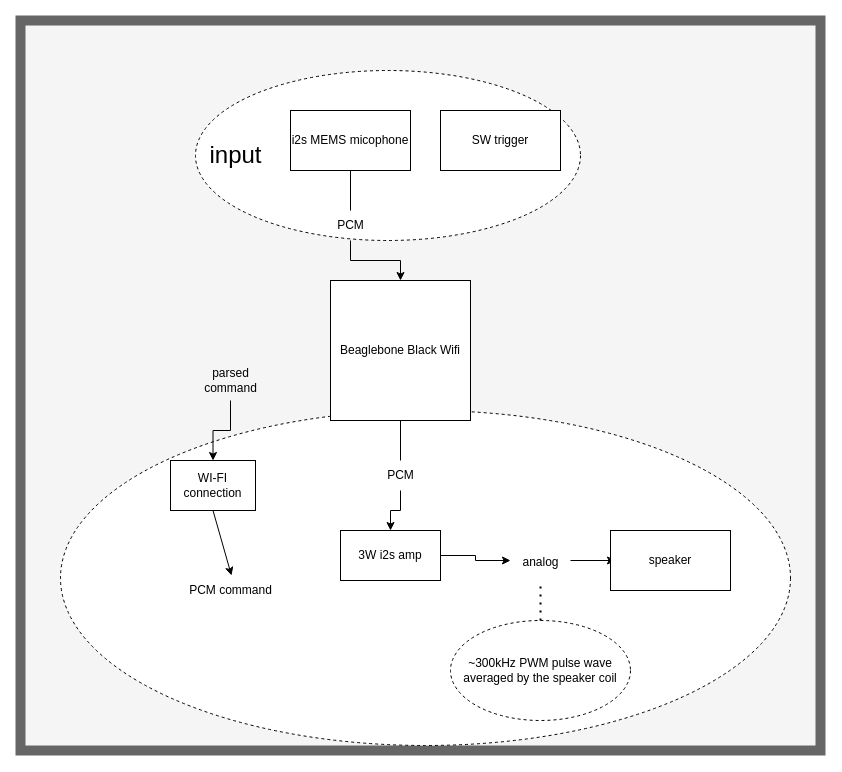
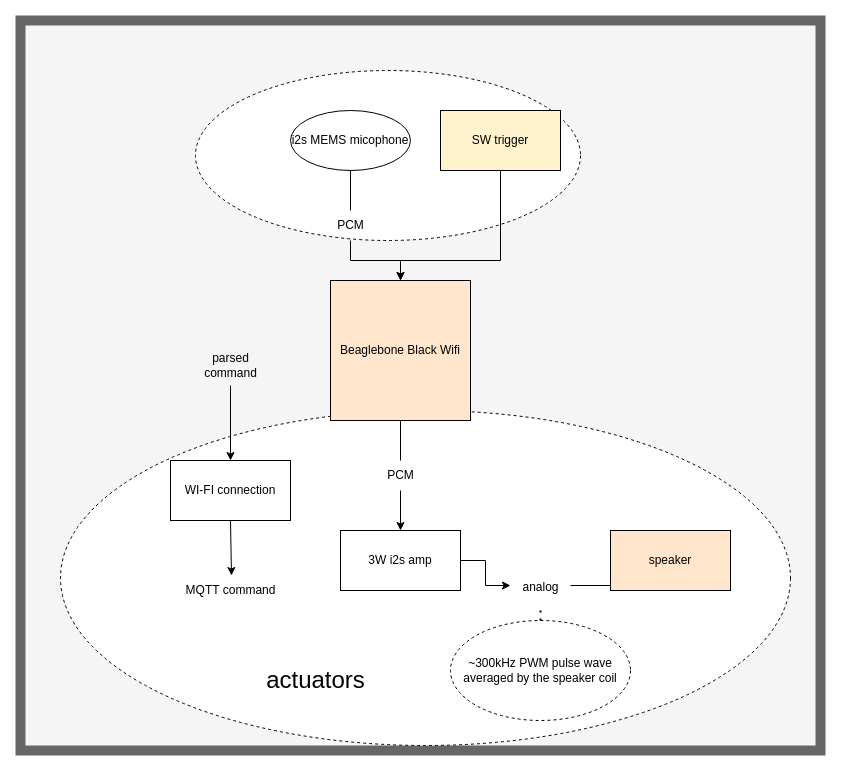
(351, 141) -> (351, 141)
(501, 141) -> (501, 141)
(236, 156) -> none
none -> (497, 261)
(401, 351) -> (401, 351)
(231, 381) -> (231, 366)
(213, 486) -> (231, 491)
(391, 556) -> (401, 561)
(541, 561) -> (541, 586)
(671, 561) -> (671, 561)
(231, 591) -> (231, 591)
none -> (316, 681)
